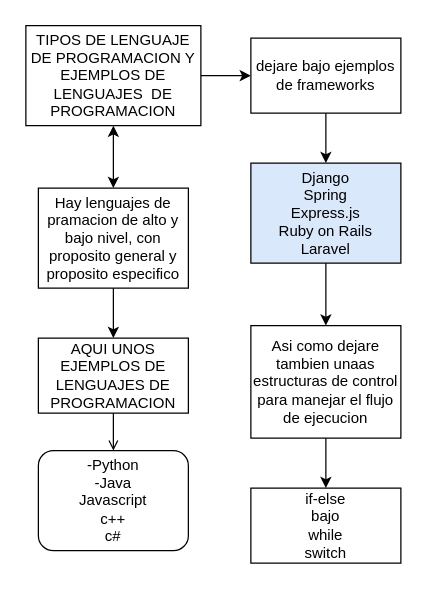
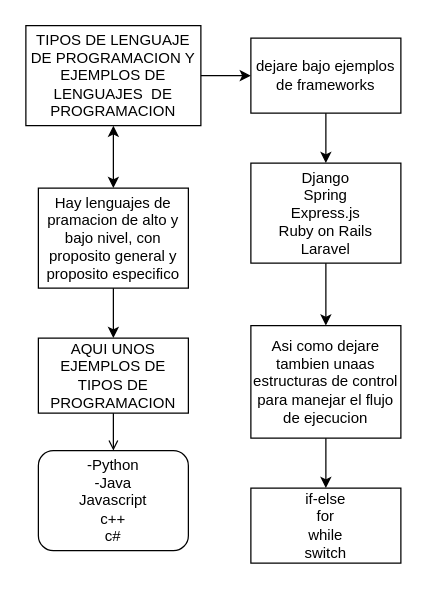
(326, 213) -> (326, 213)
(113, 376) -> (113, 376)
(326, 526) -> (326, 526)
